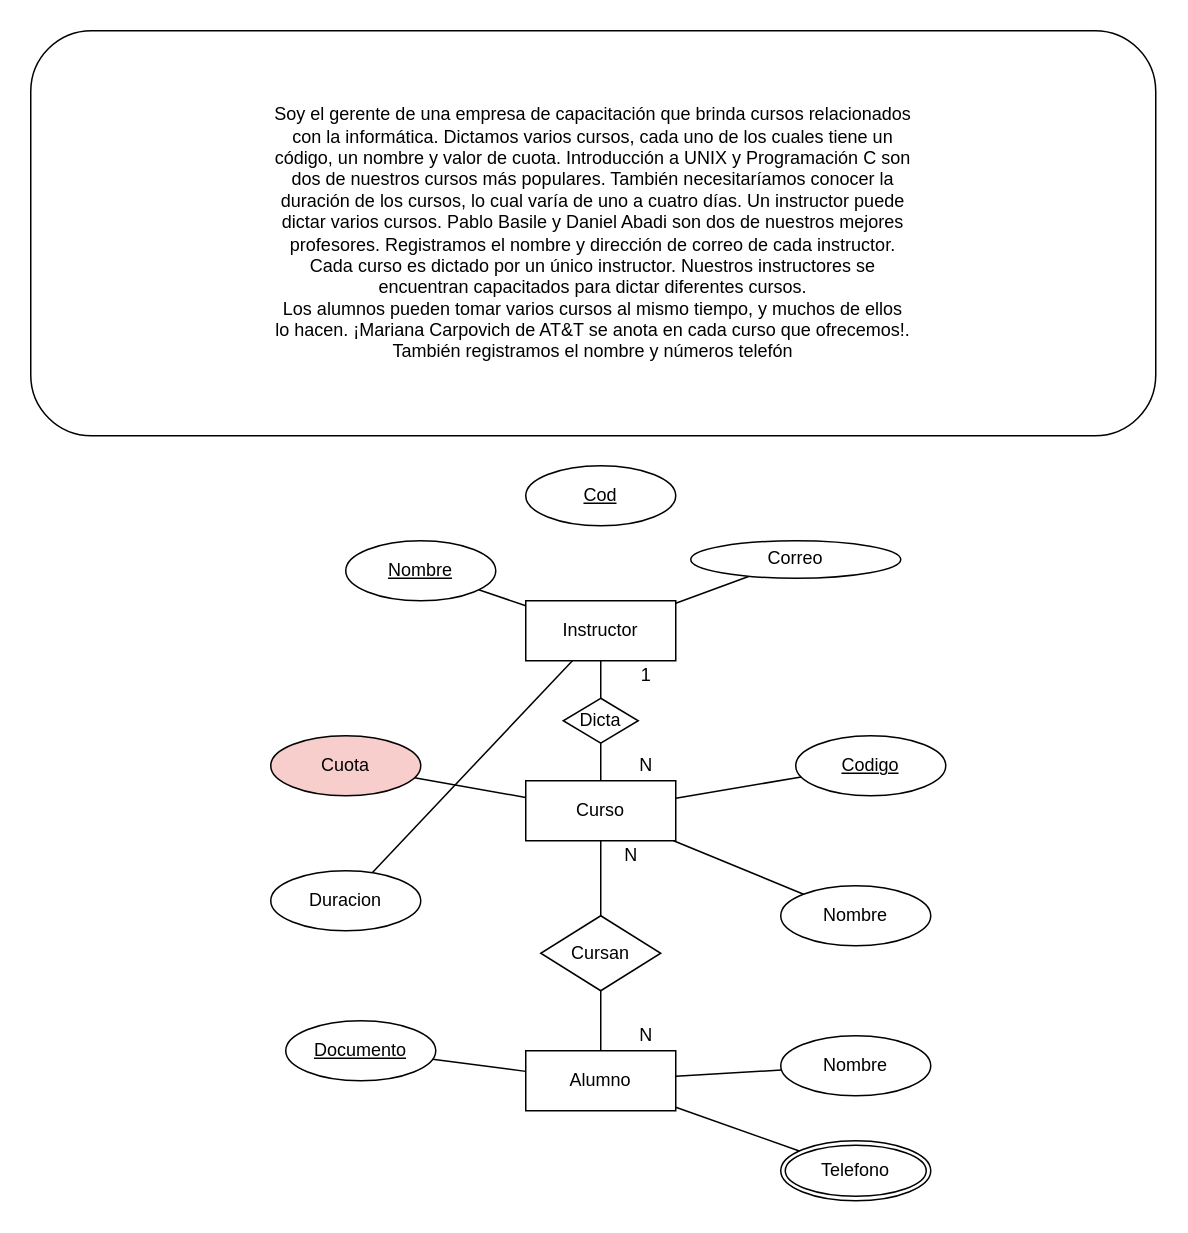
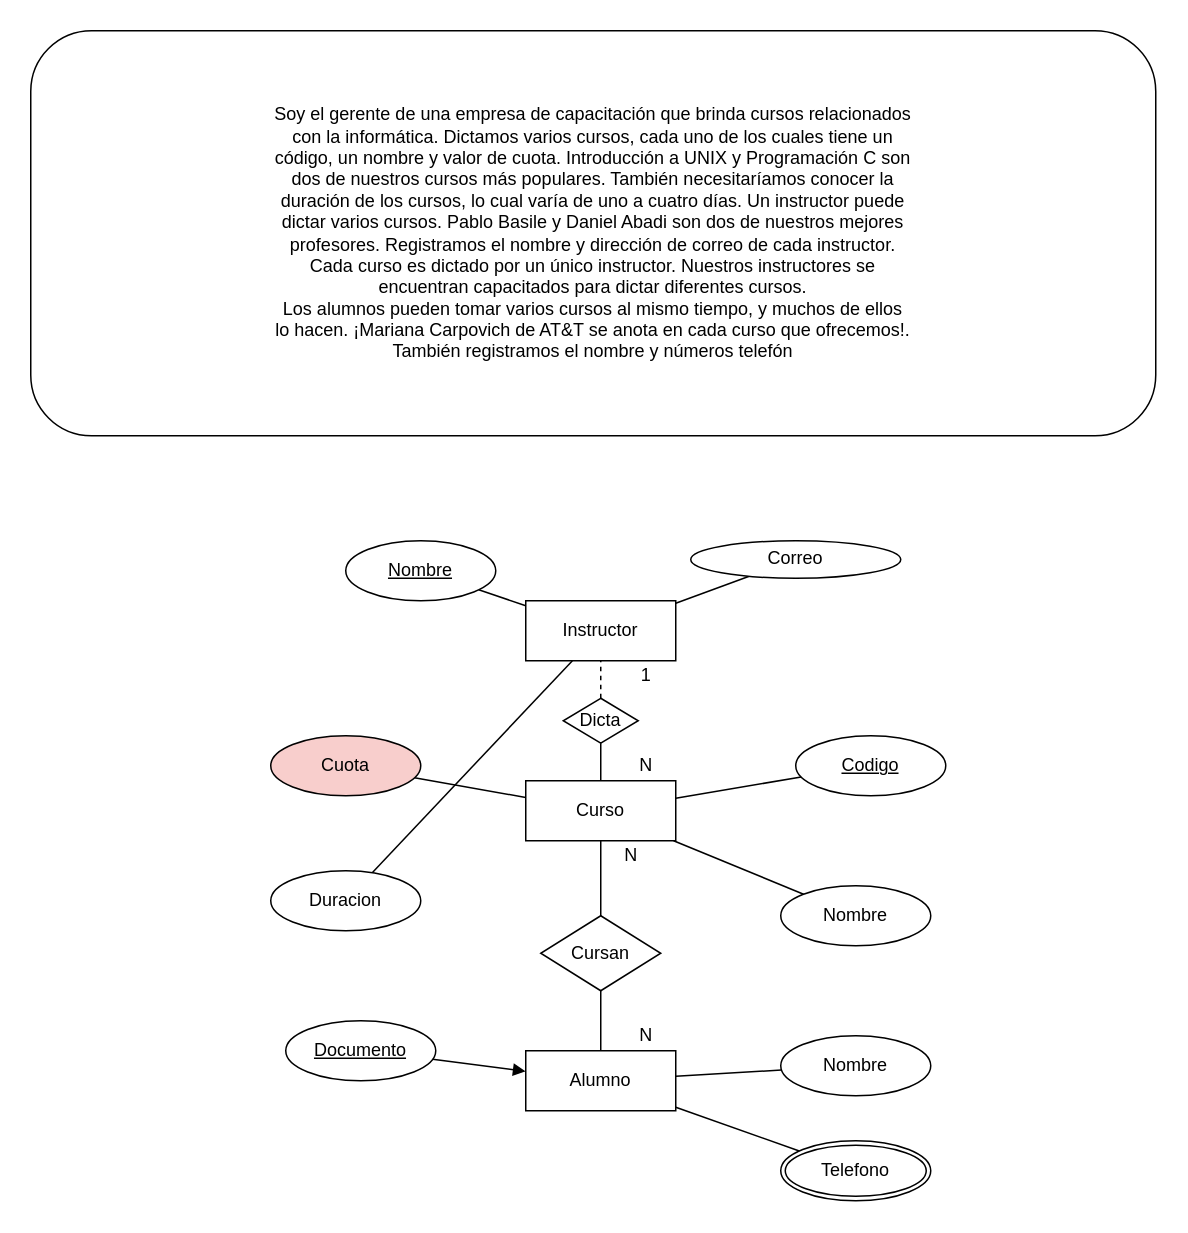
(601, 496) -> none
(601, 678) -> (601, 678)
(517, 1070) -> (512, 1070)
